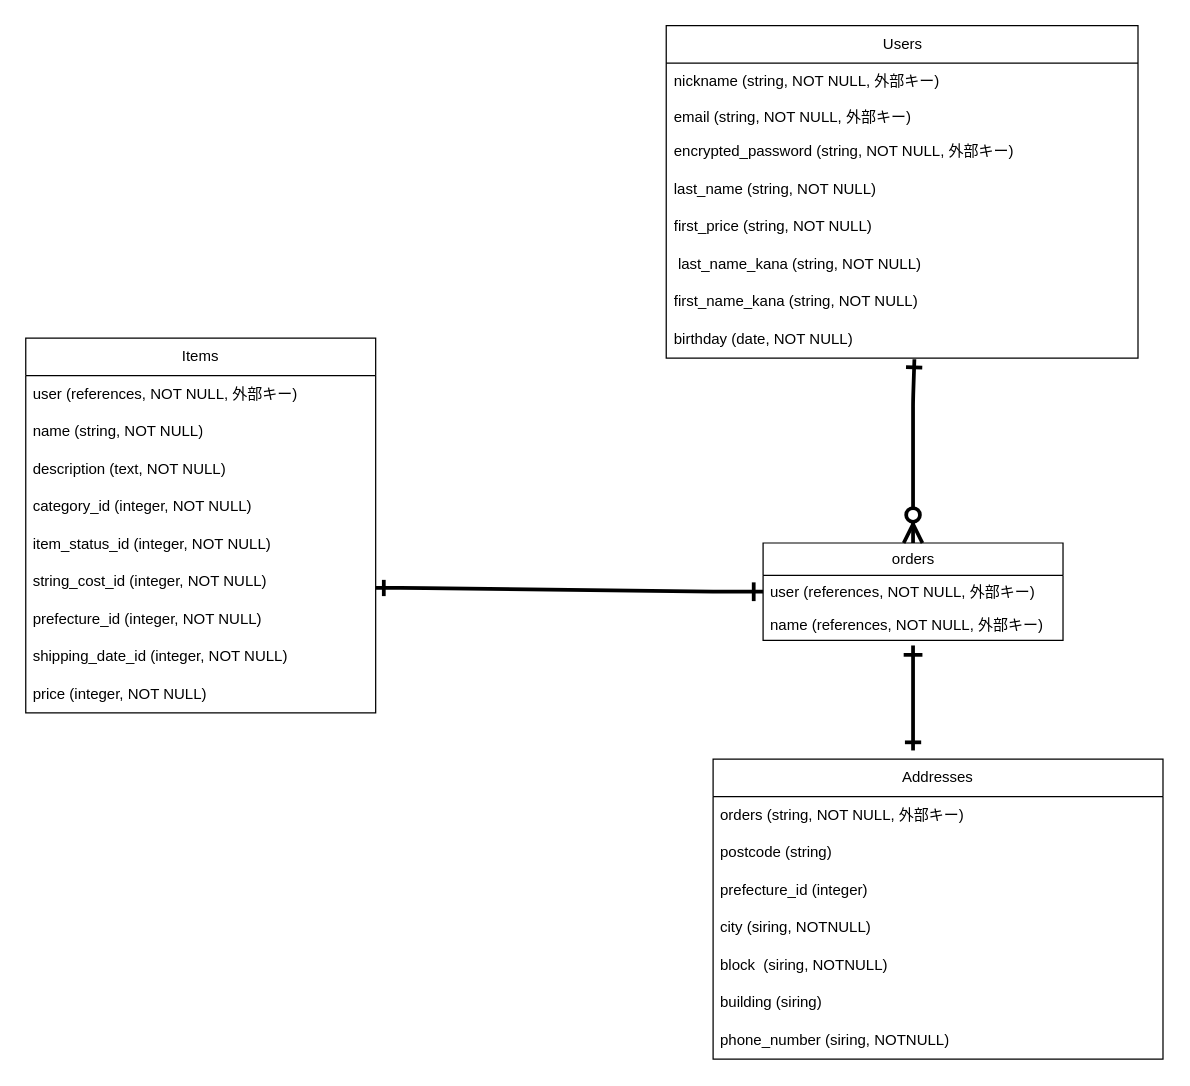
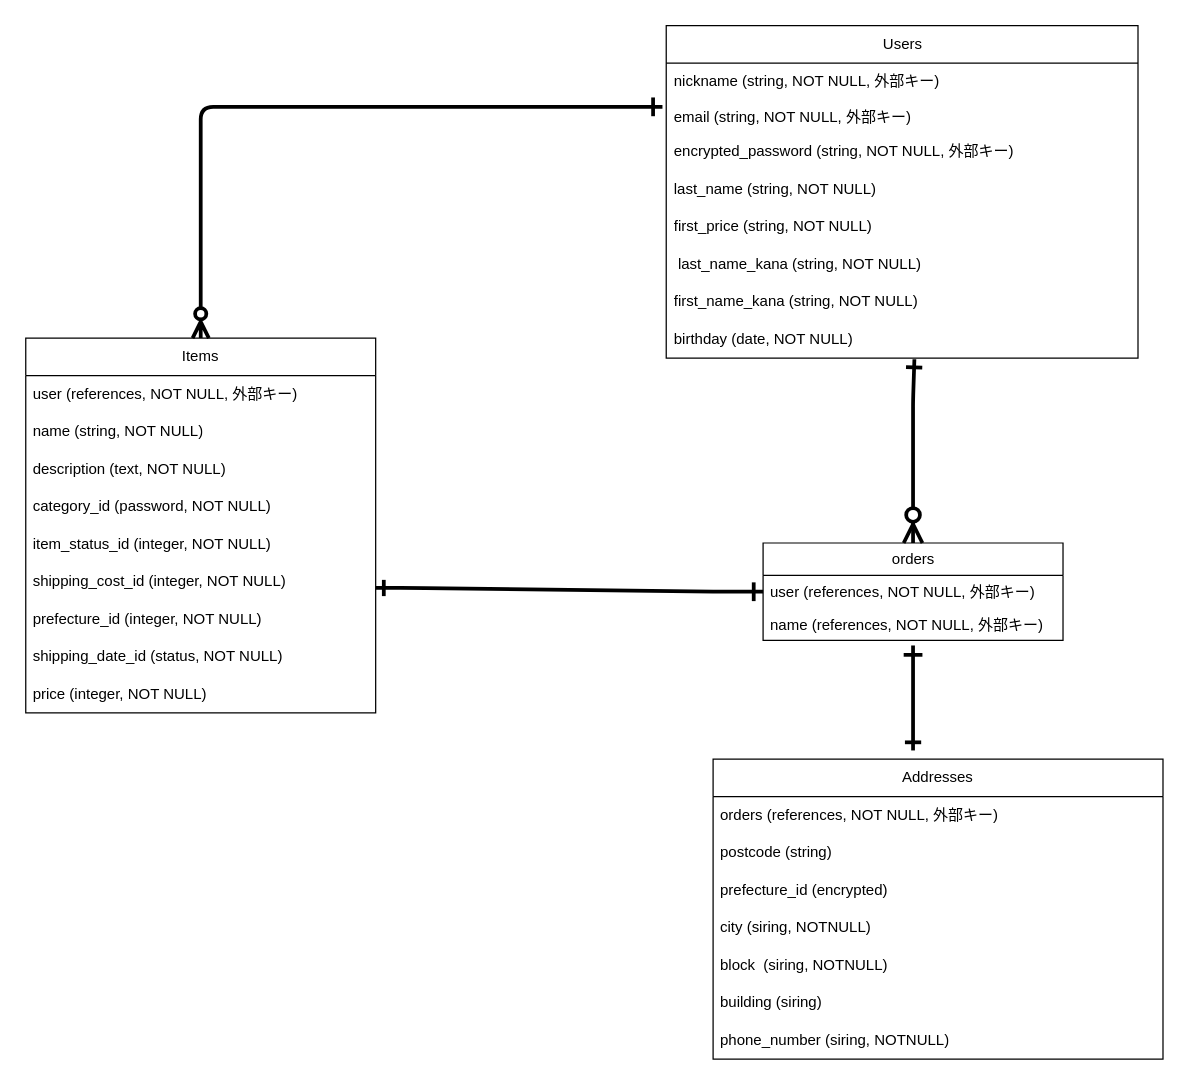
none -> (336, 107)
(152, 507) -> (158, 507)
(164, 582) -> (171, 582)
(171, 657) -> (168, 657)
(850, 816) -> (869, 816)
(811, 891) -> (822, 891)
